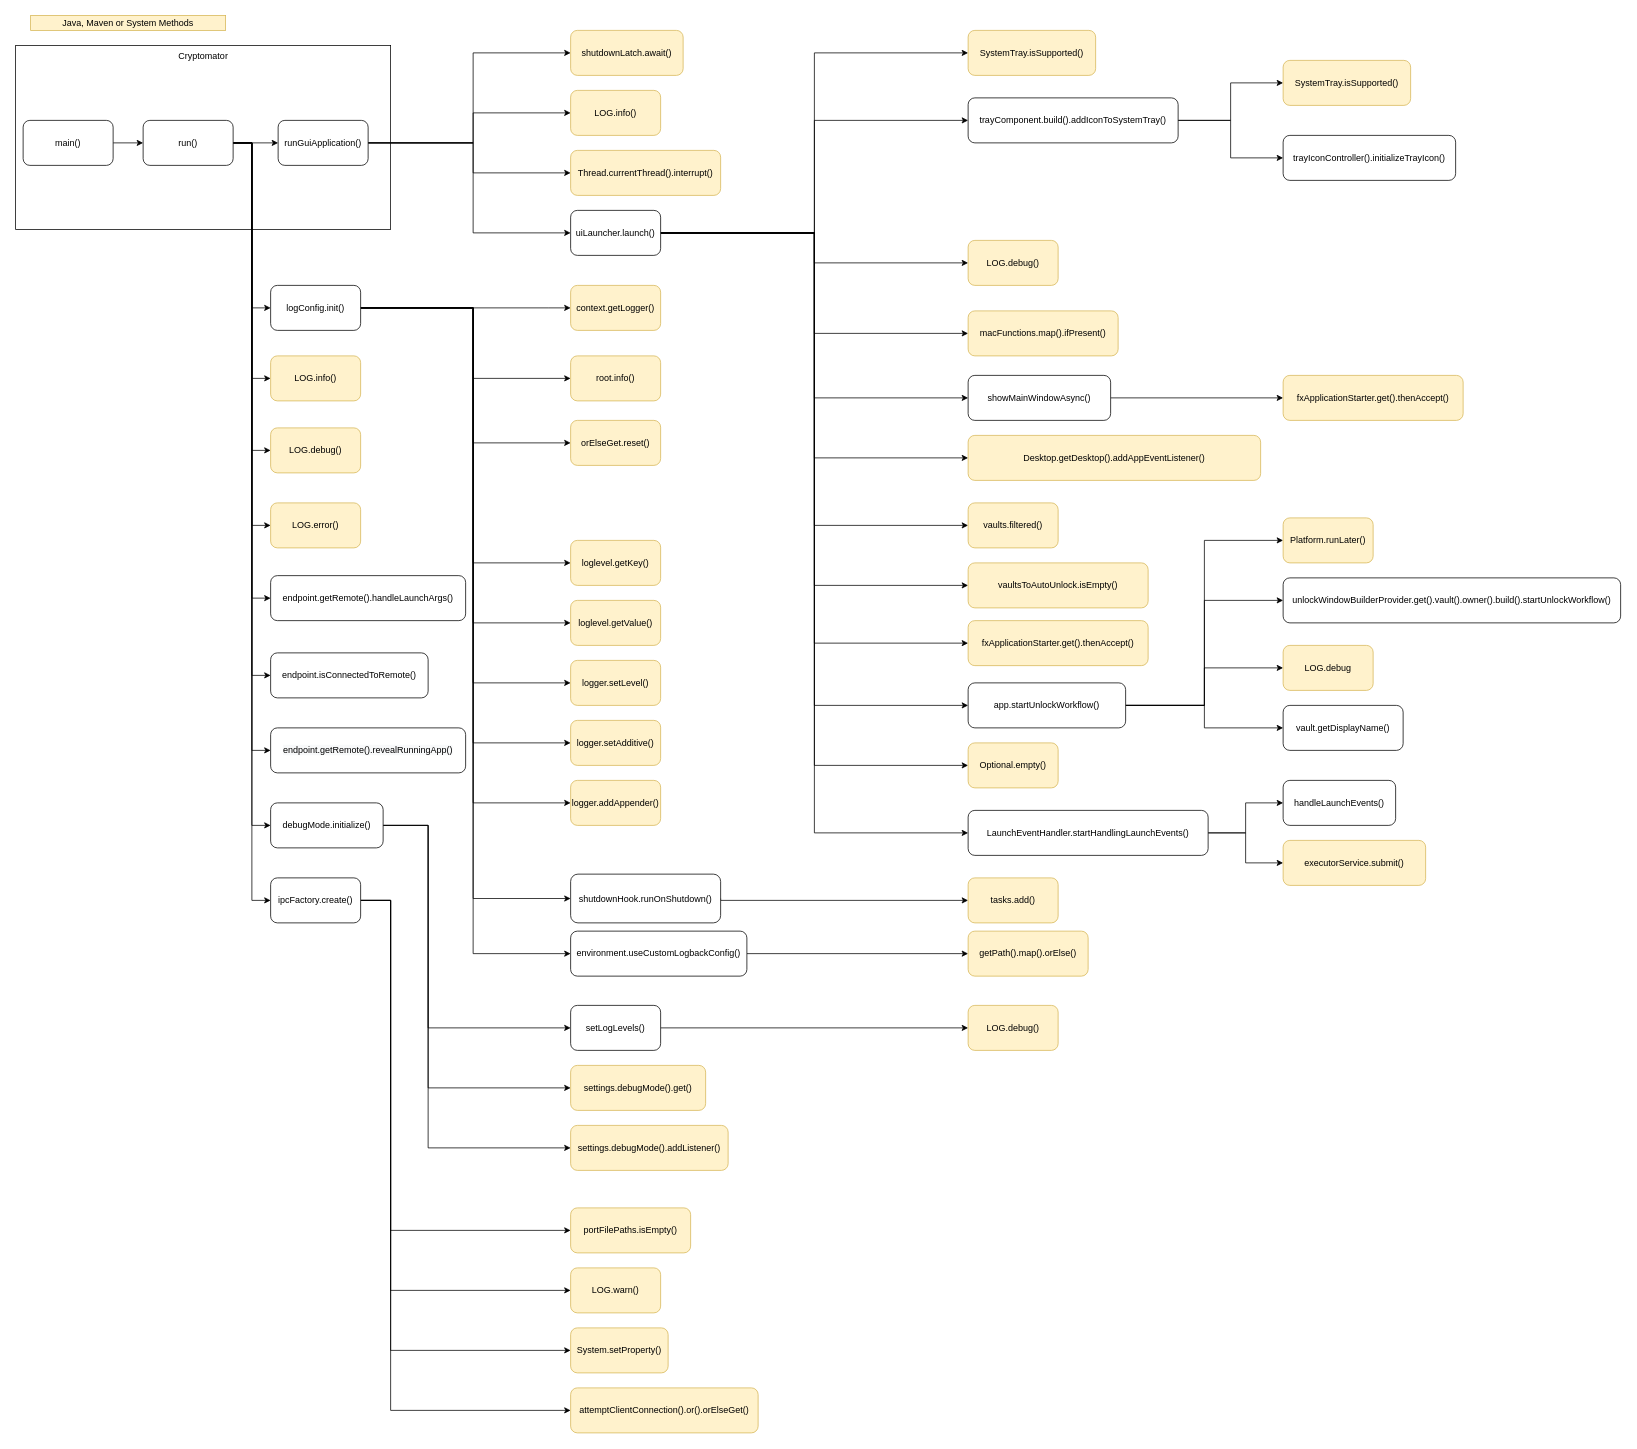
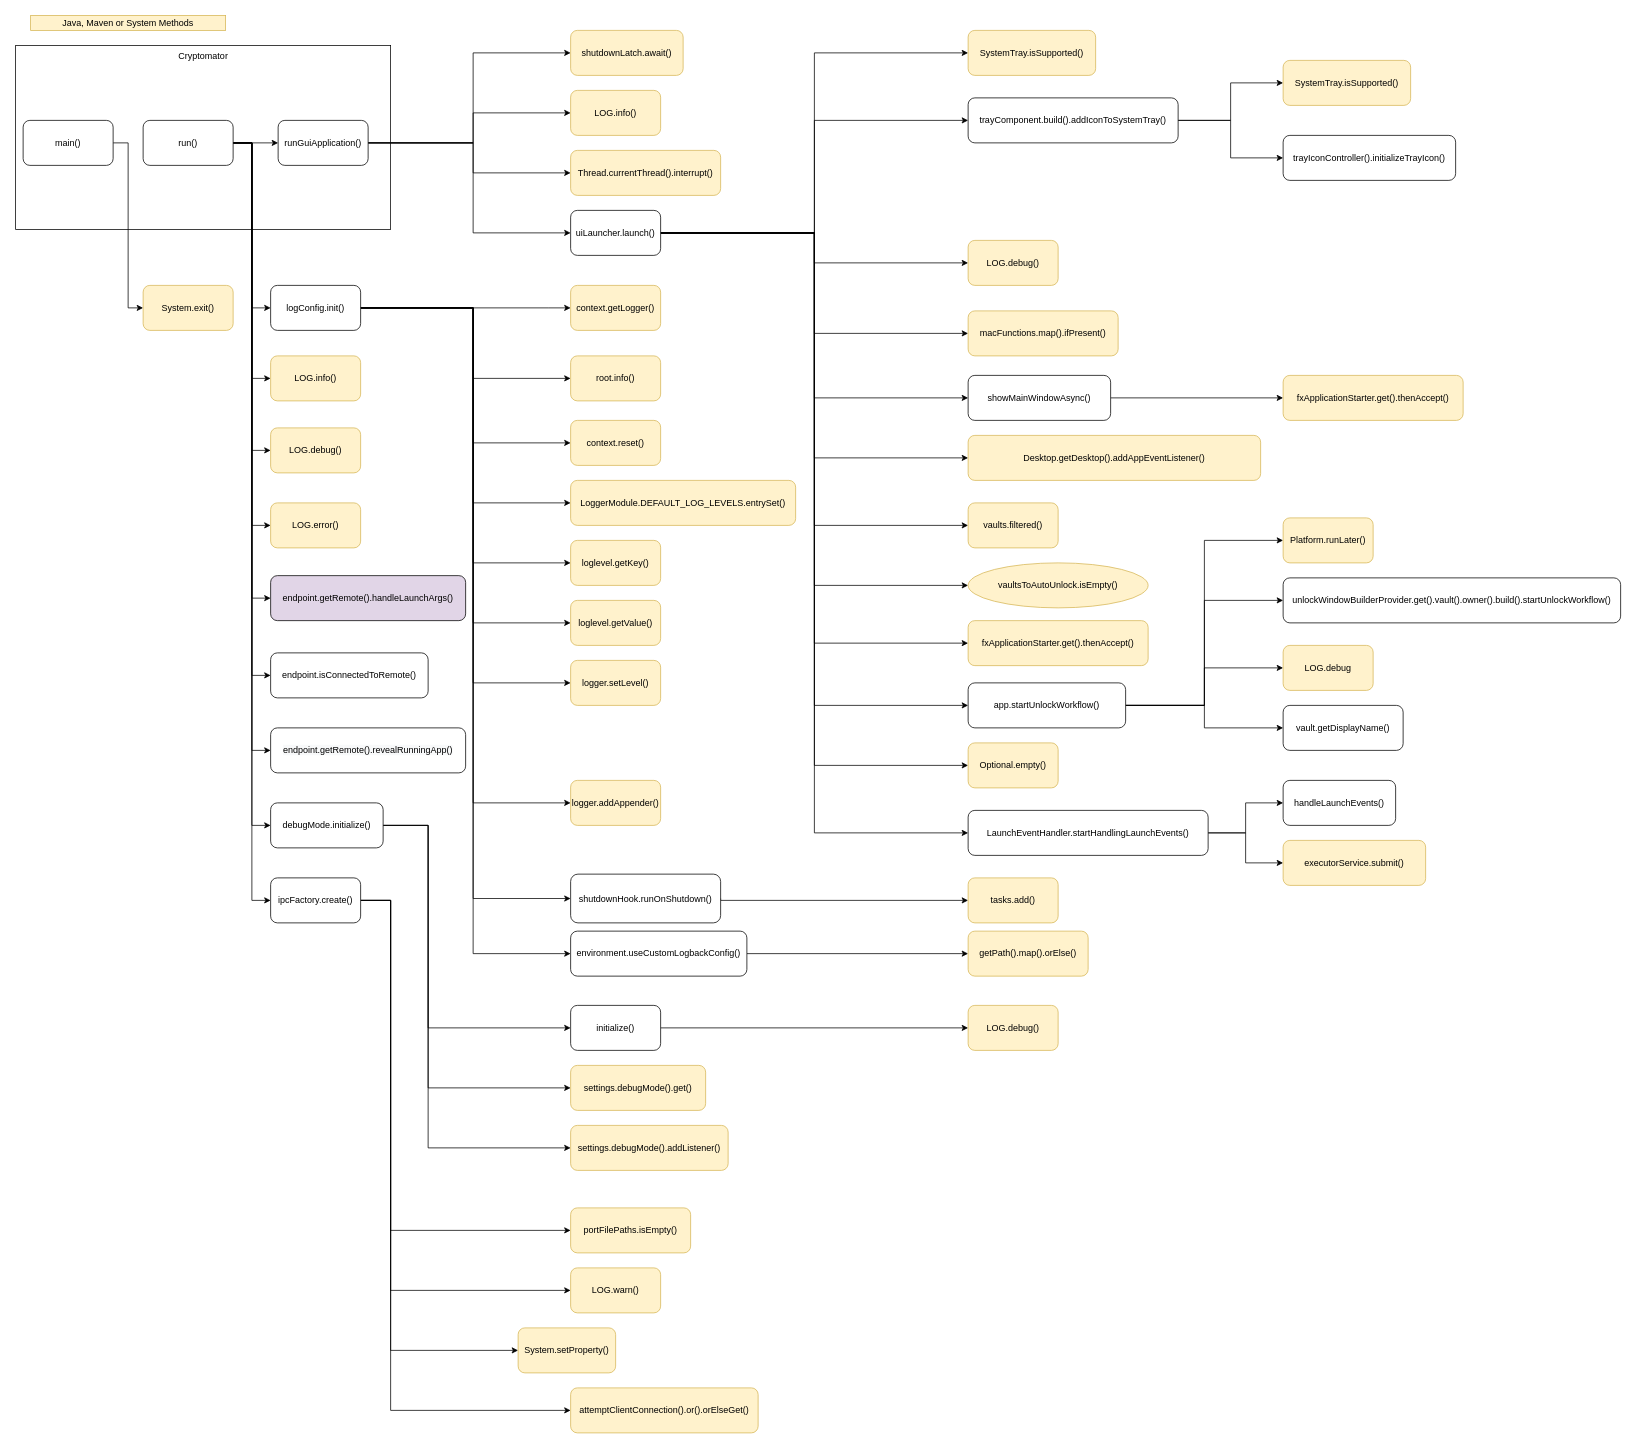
(136, 143) -> none
none -> (130, 308)
none -> (188, 308)
(615, 443) -> (615, 443)
none -> (564, 503)
none -> (683, 503)
(1058, 585) -> (1058, 585)
(368, 598) -> (368, 598)
(564, 743) -> none
(615, 743) -> none
(615, 1028) -> (615, 1028)
(619, 1350) -> (567, 1350)
